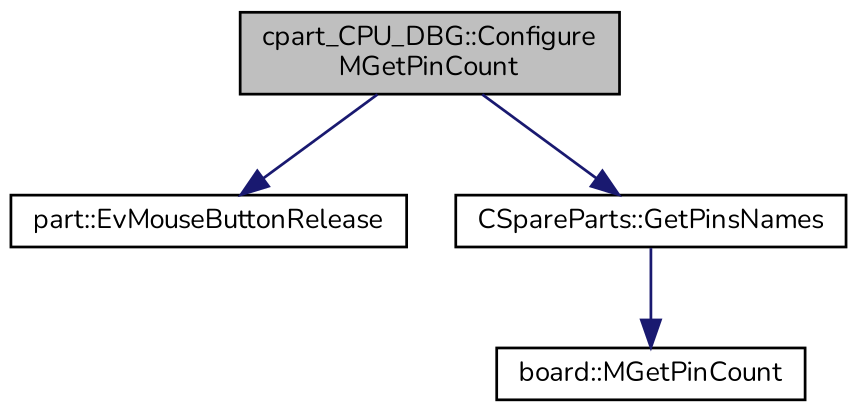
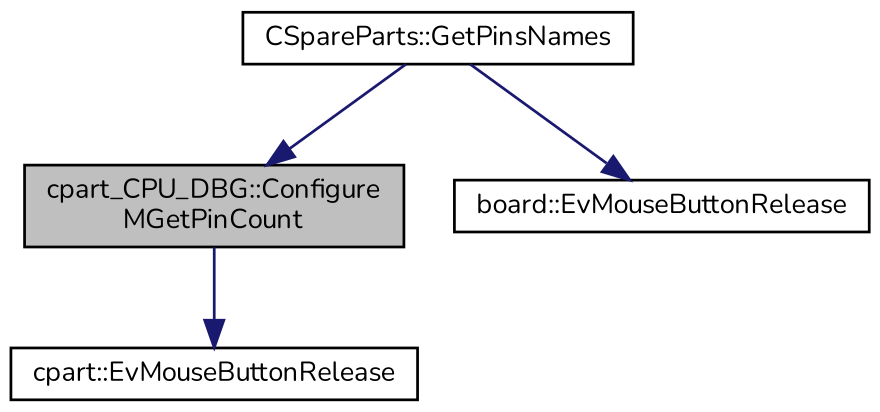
(539, 136) -> (348, 107)
(209, 221) -> (214, 374)
(651, 374) -> (662, 206)
